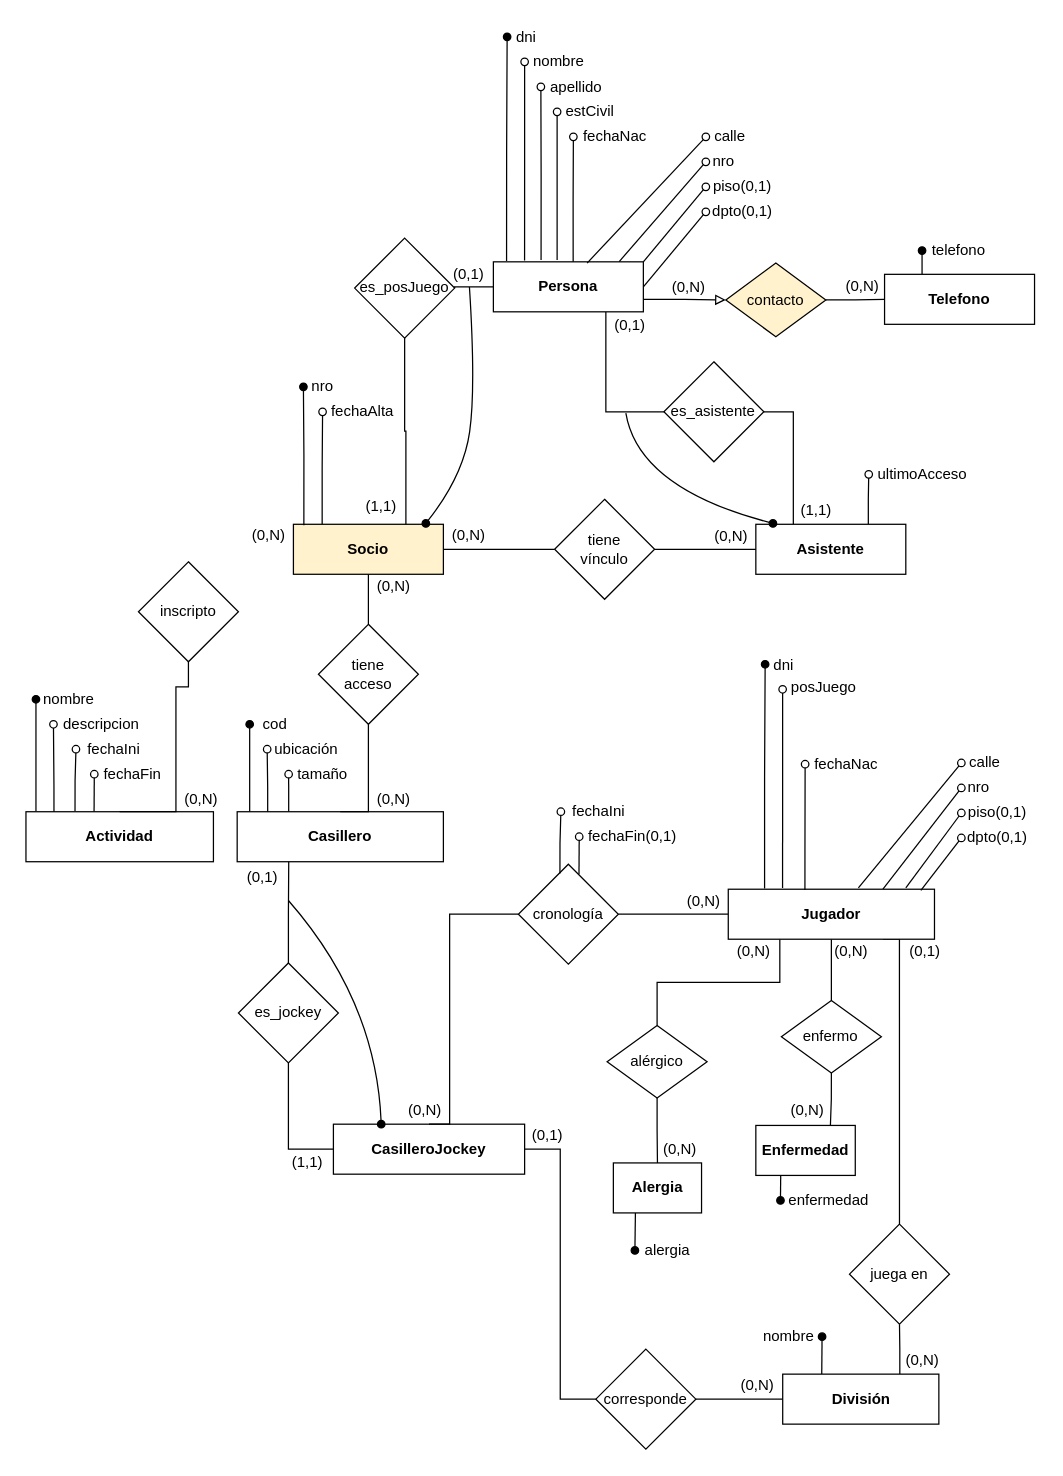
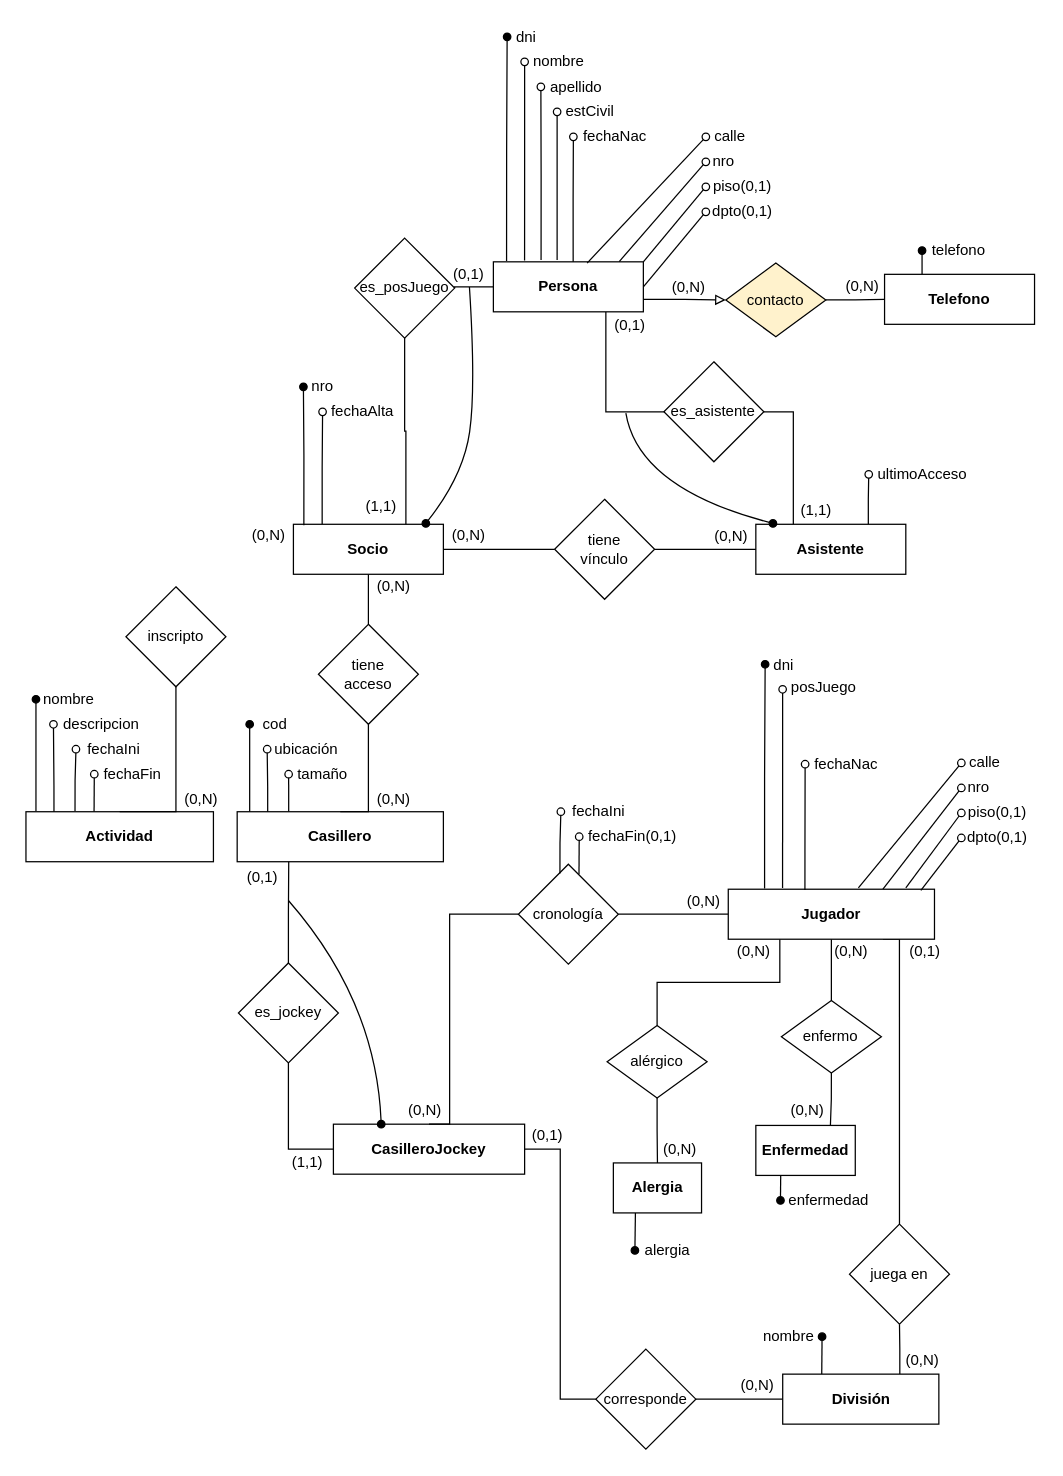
(368, 549) -> (368, 549)
(188, 612) -> (176, 637)
